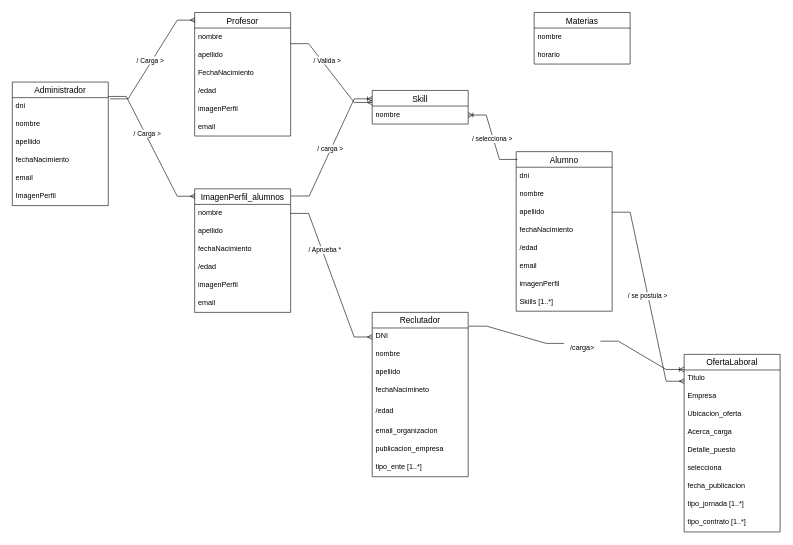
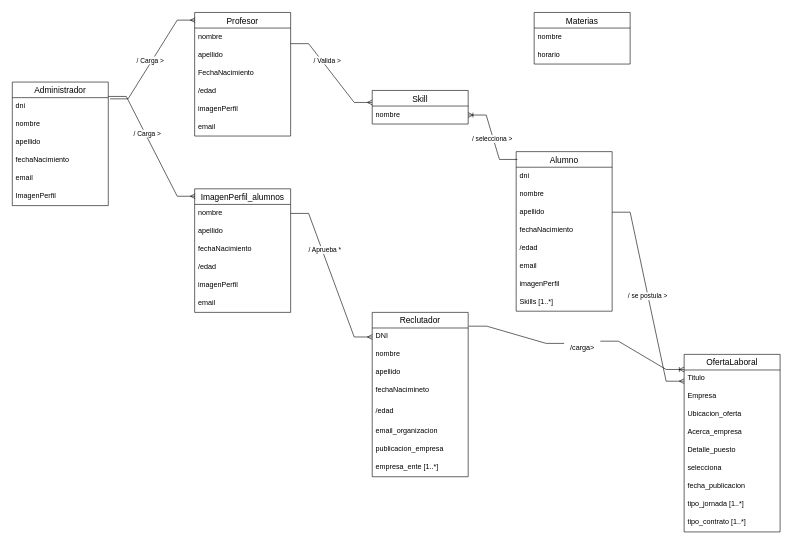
(332, 148) -> none
(712, 432) -> (716, 432)
(404, 467) -> (411, 467)
